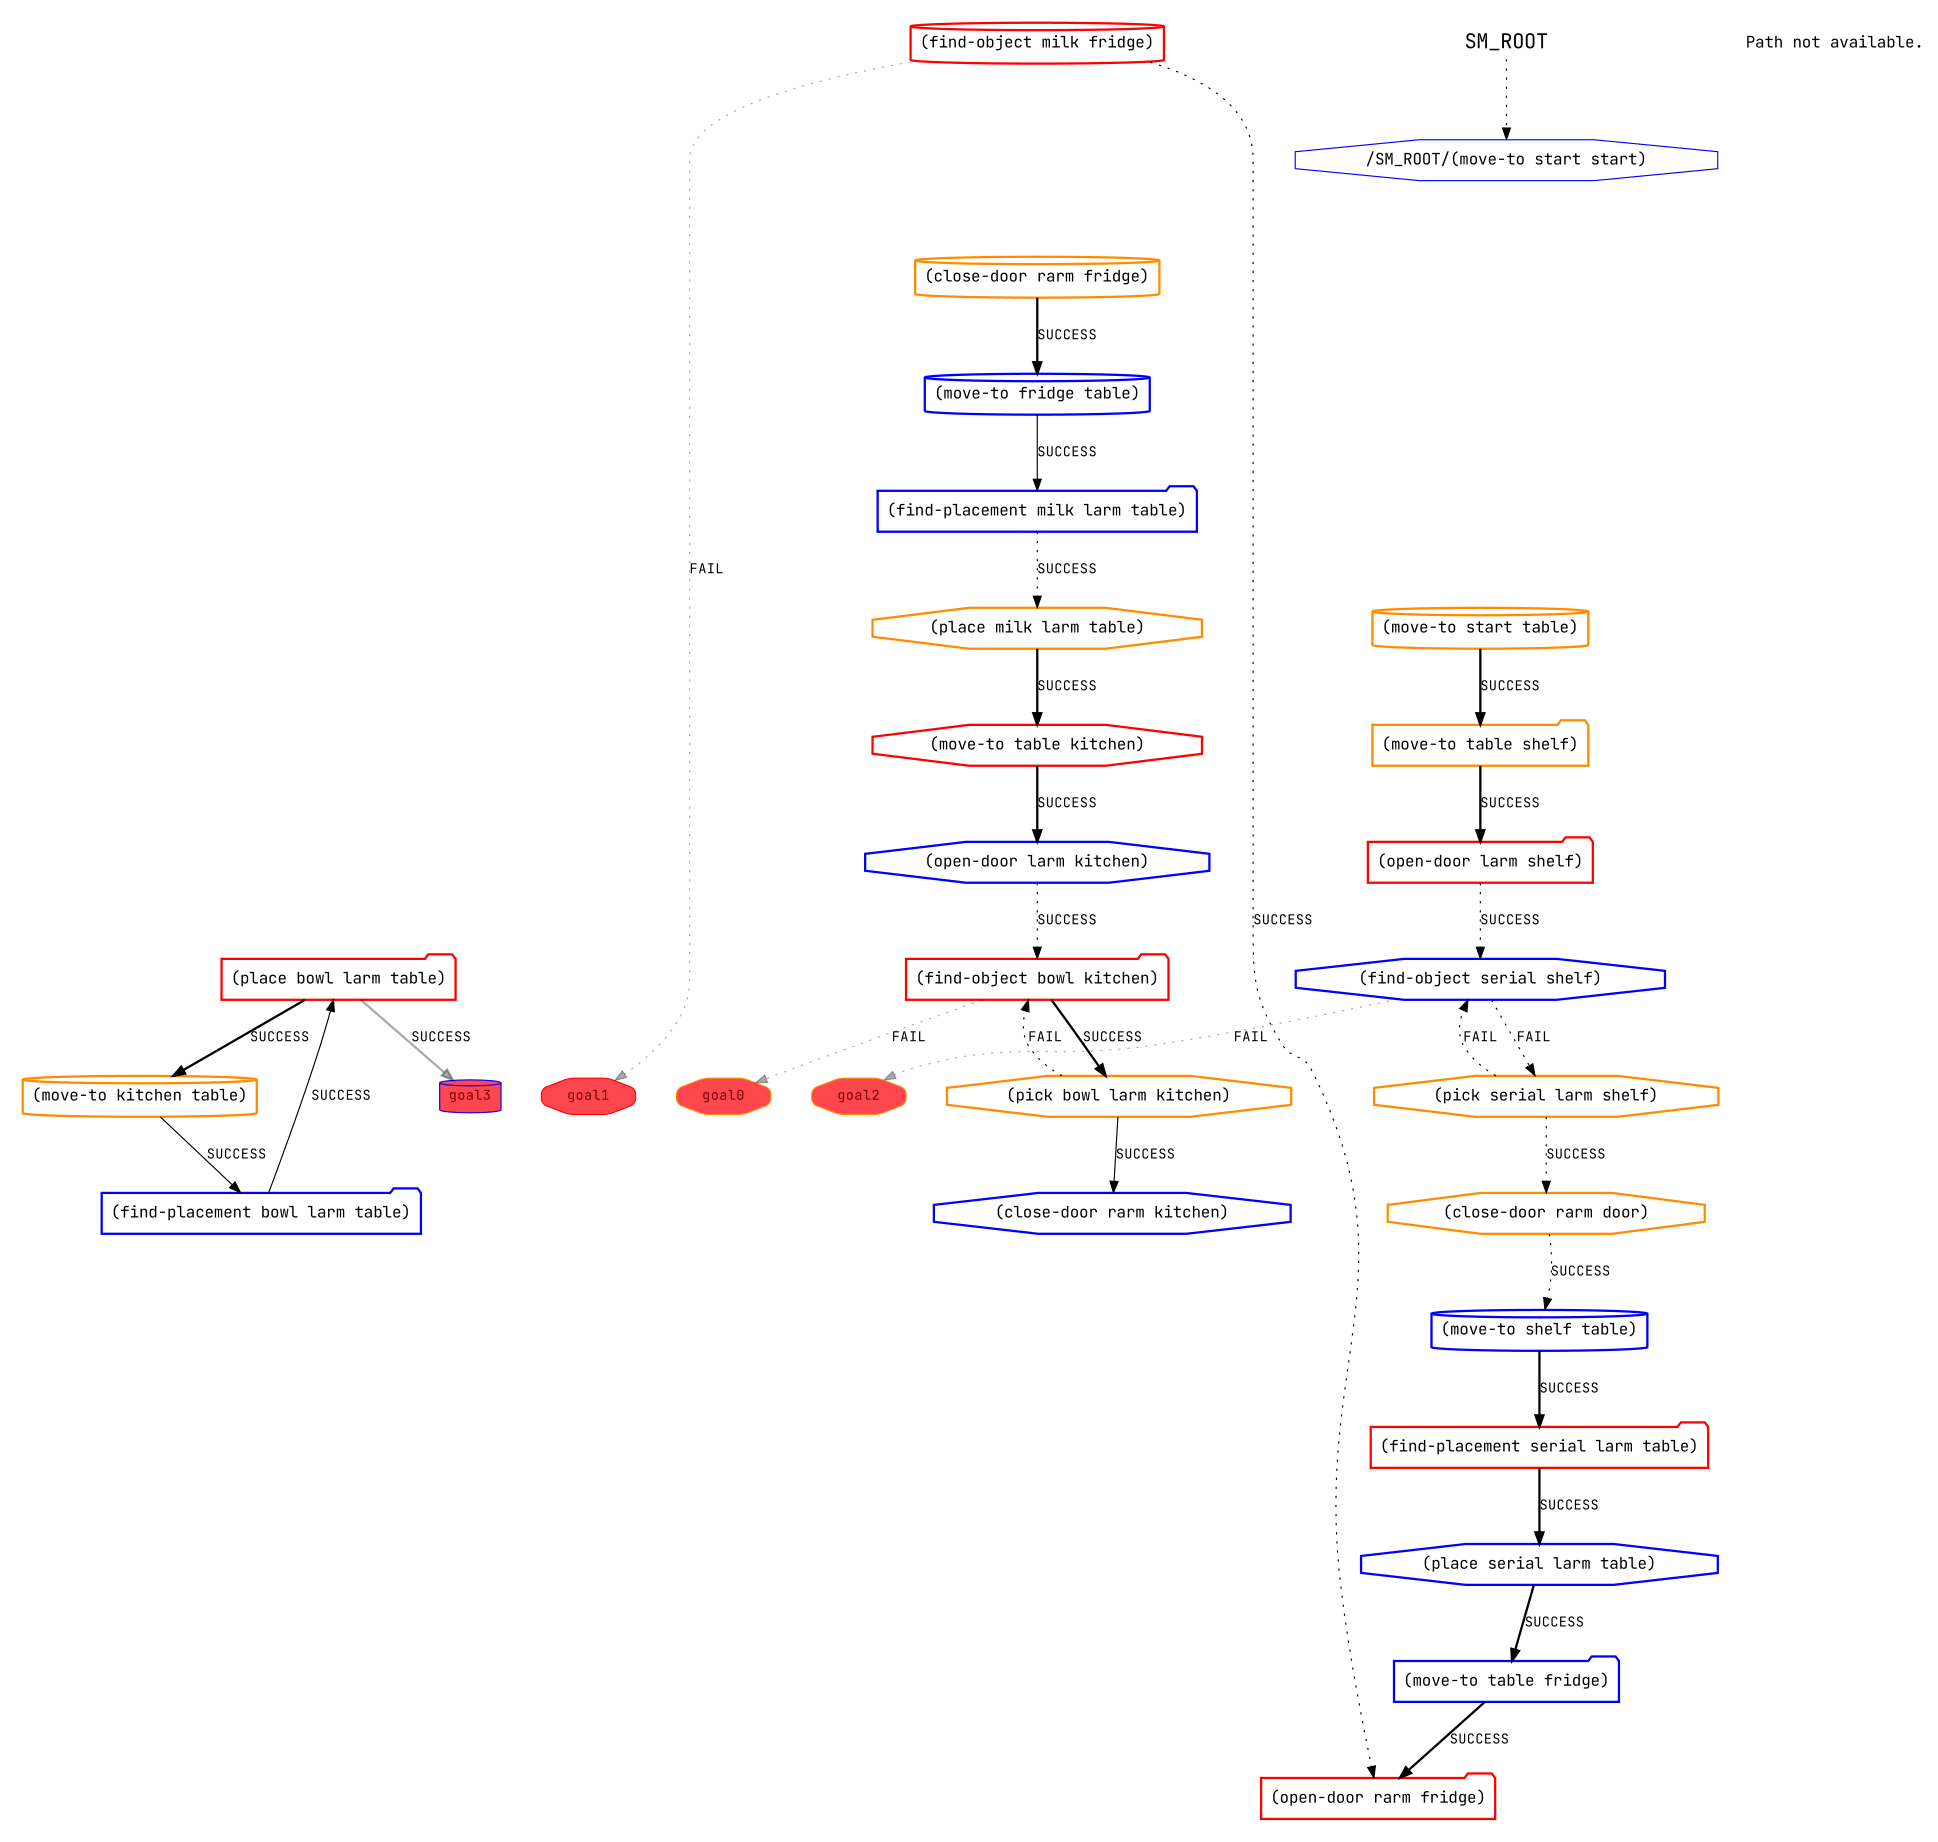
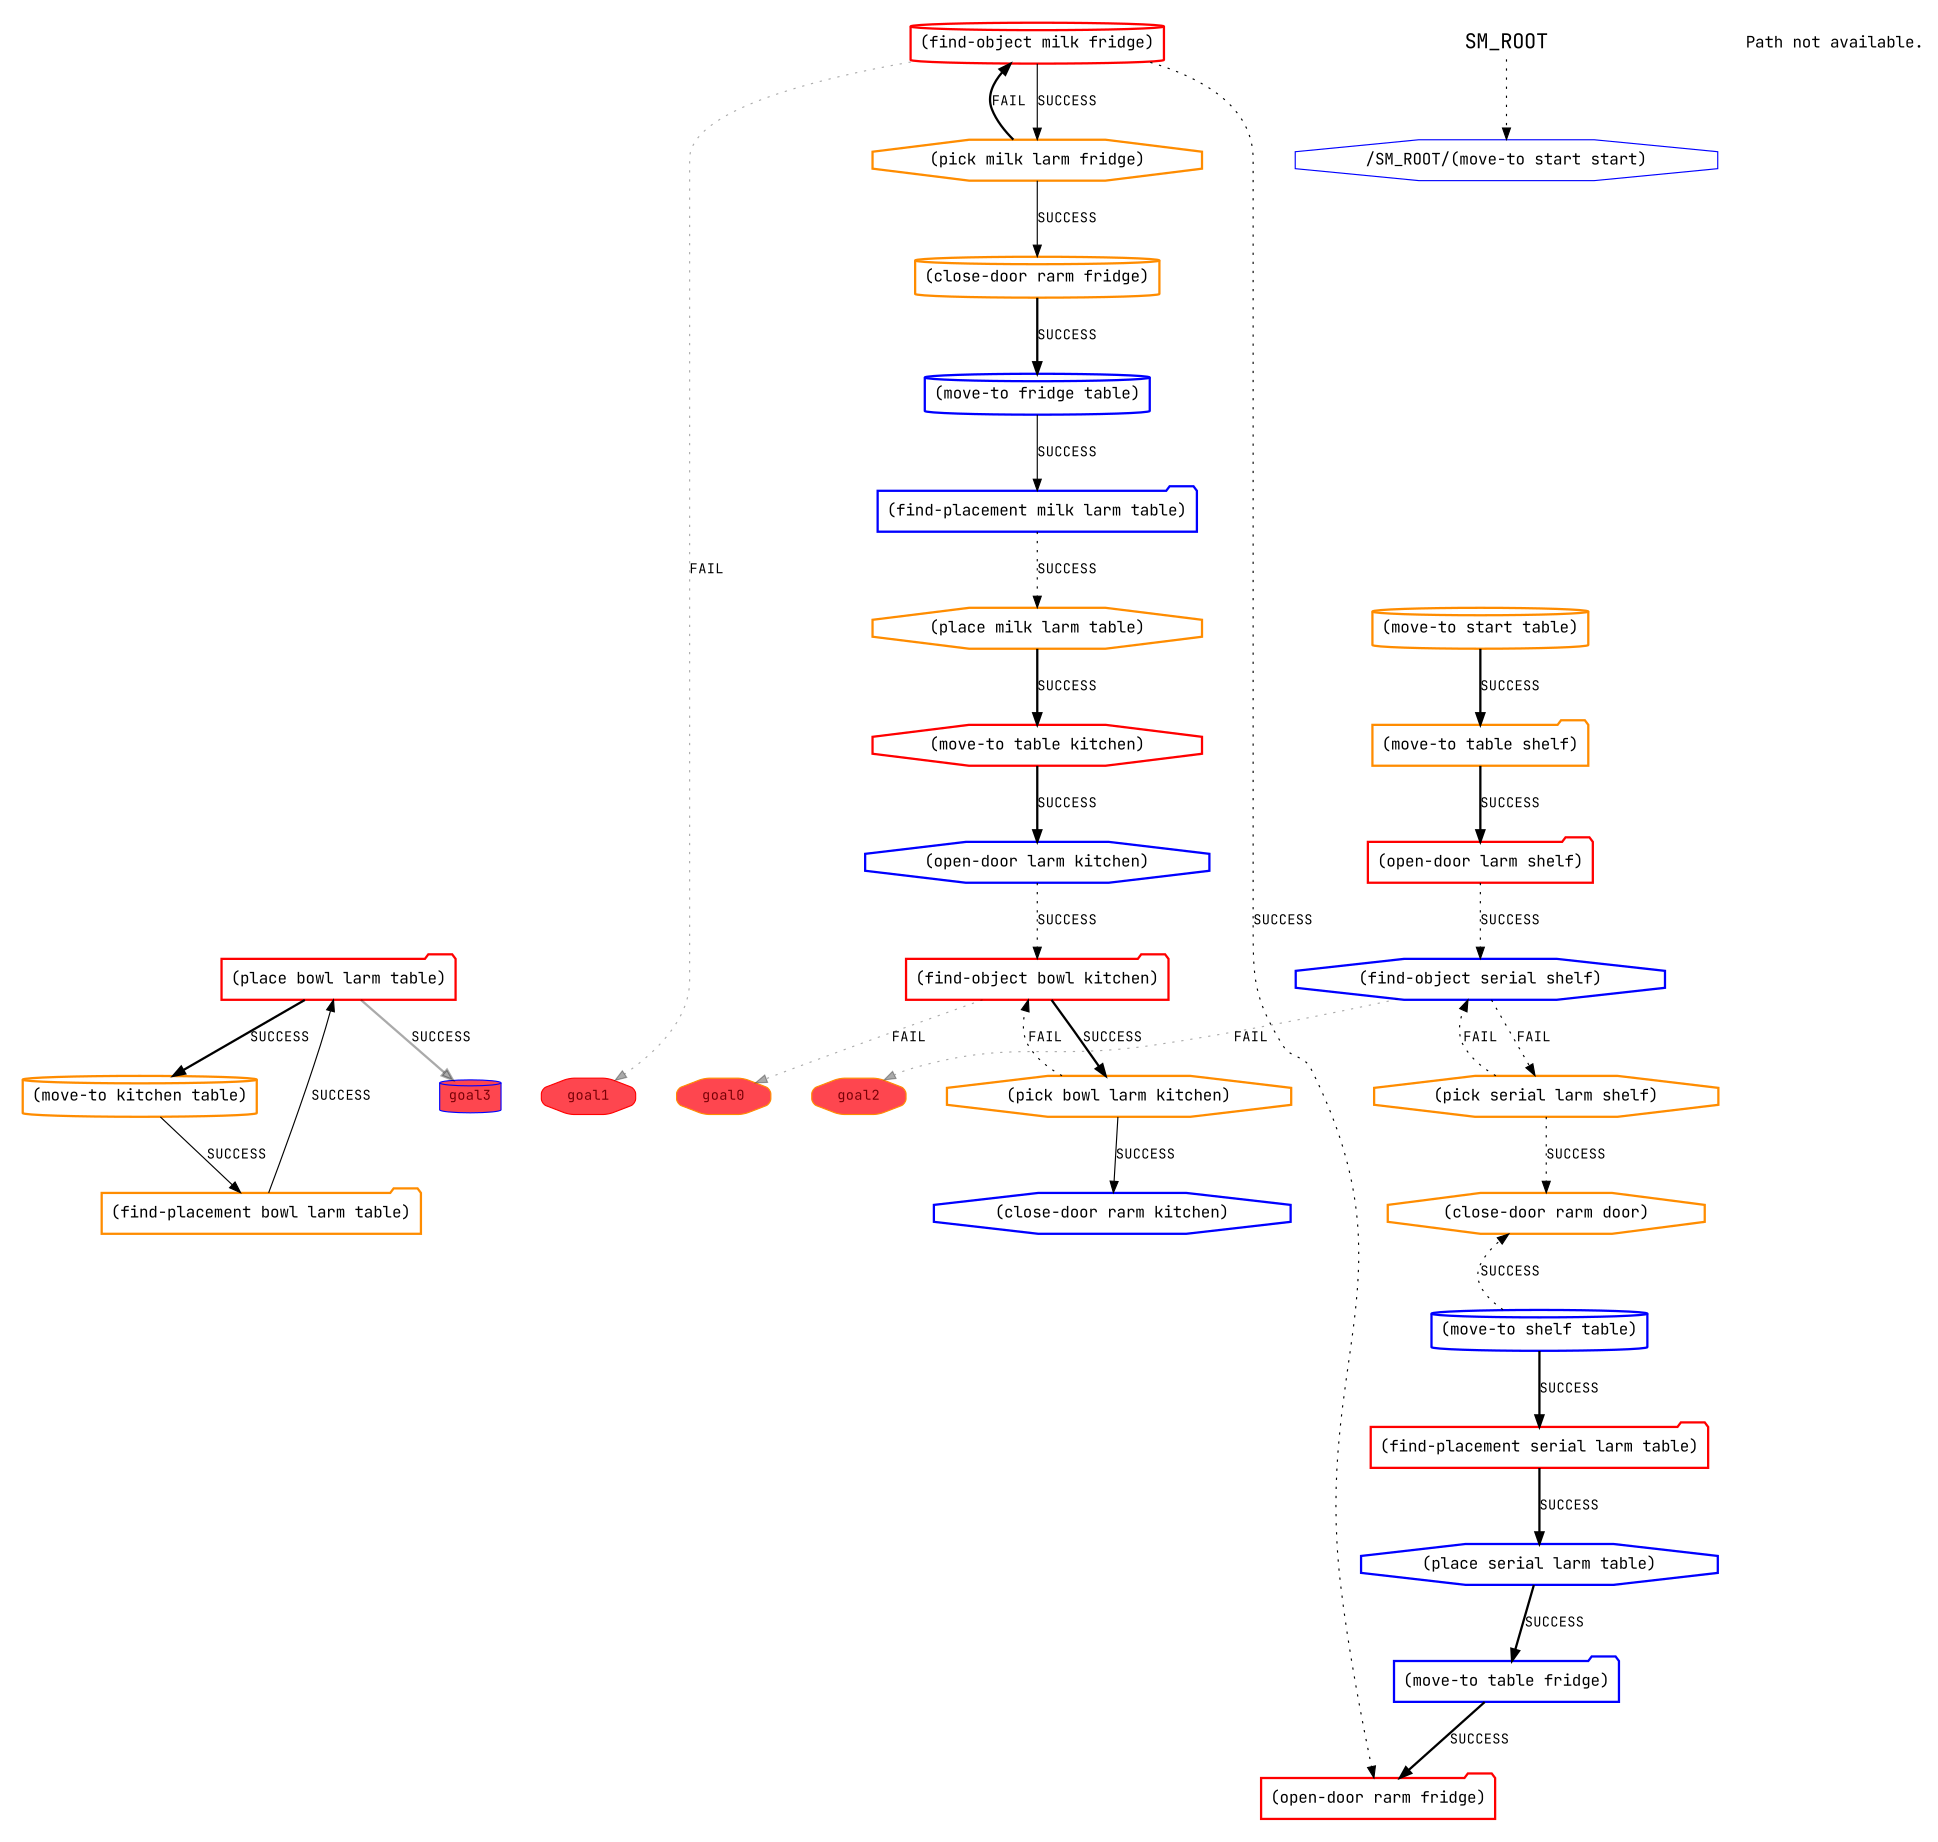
none -> (1037, 160)
(261, 1213) -> (261, 1213)
(1552, 1266) -> (1478, 1277)
